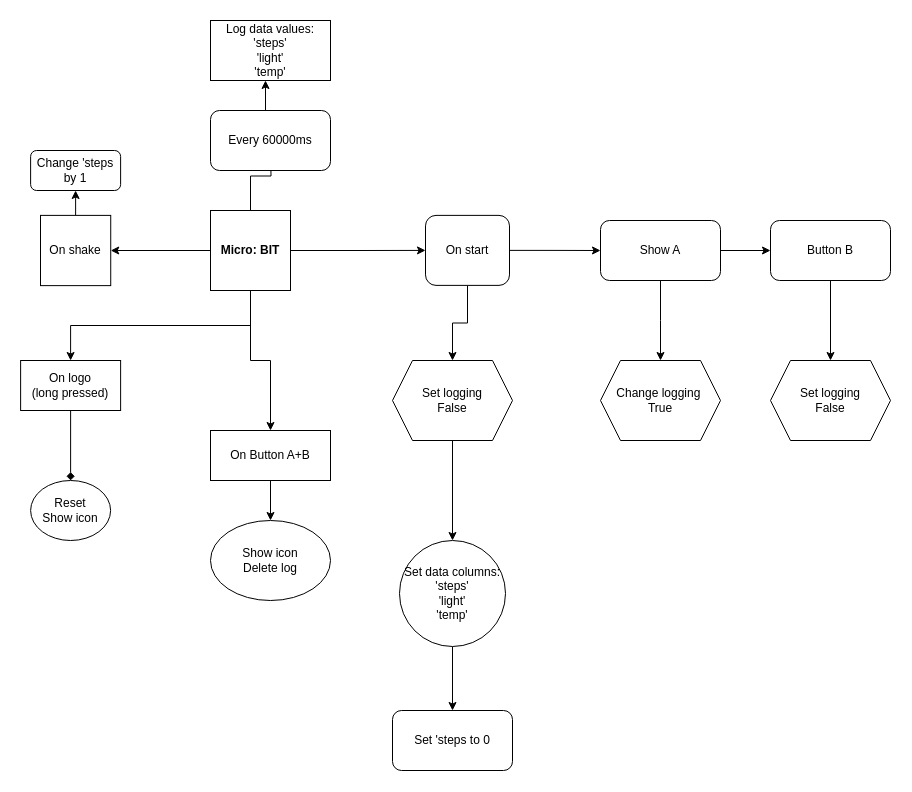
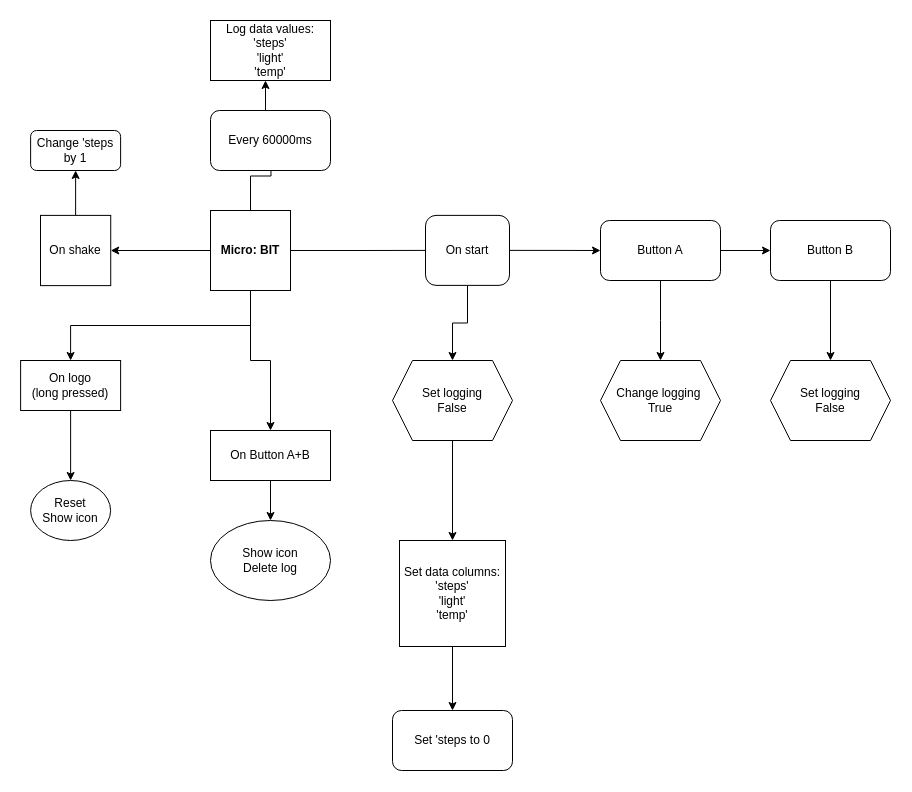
(76, 171) -> (76, 151)
(417, 250) -> (420, 250)
(661, 251) -> (661, 251)
(71, 471) -> (71, 472)
(453, 594) -> (453, 594)
